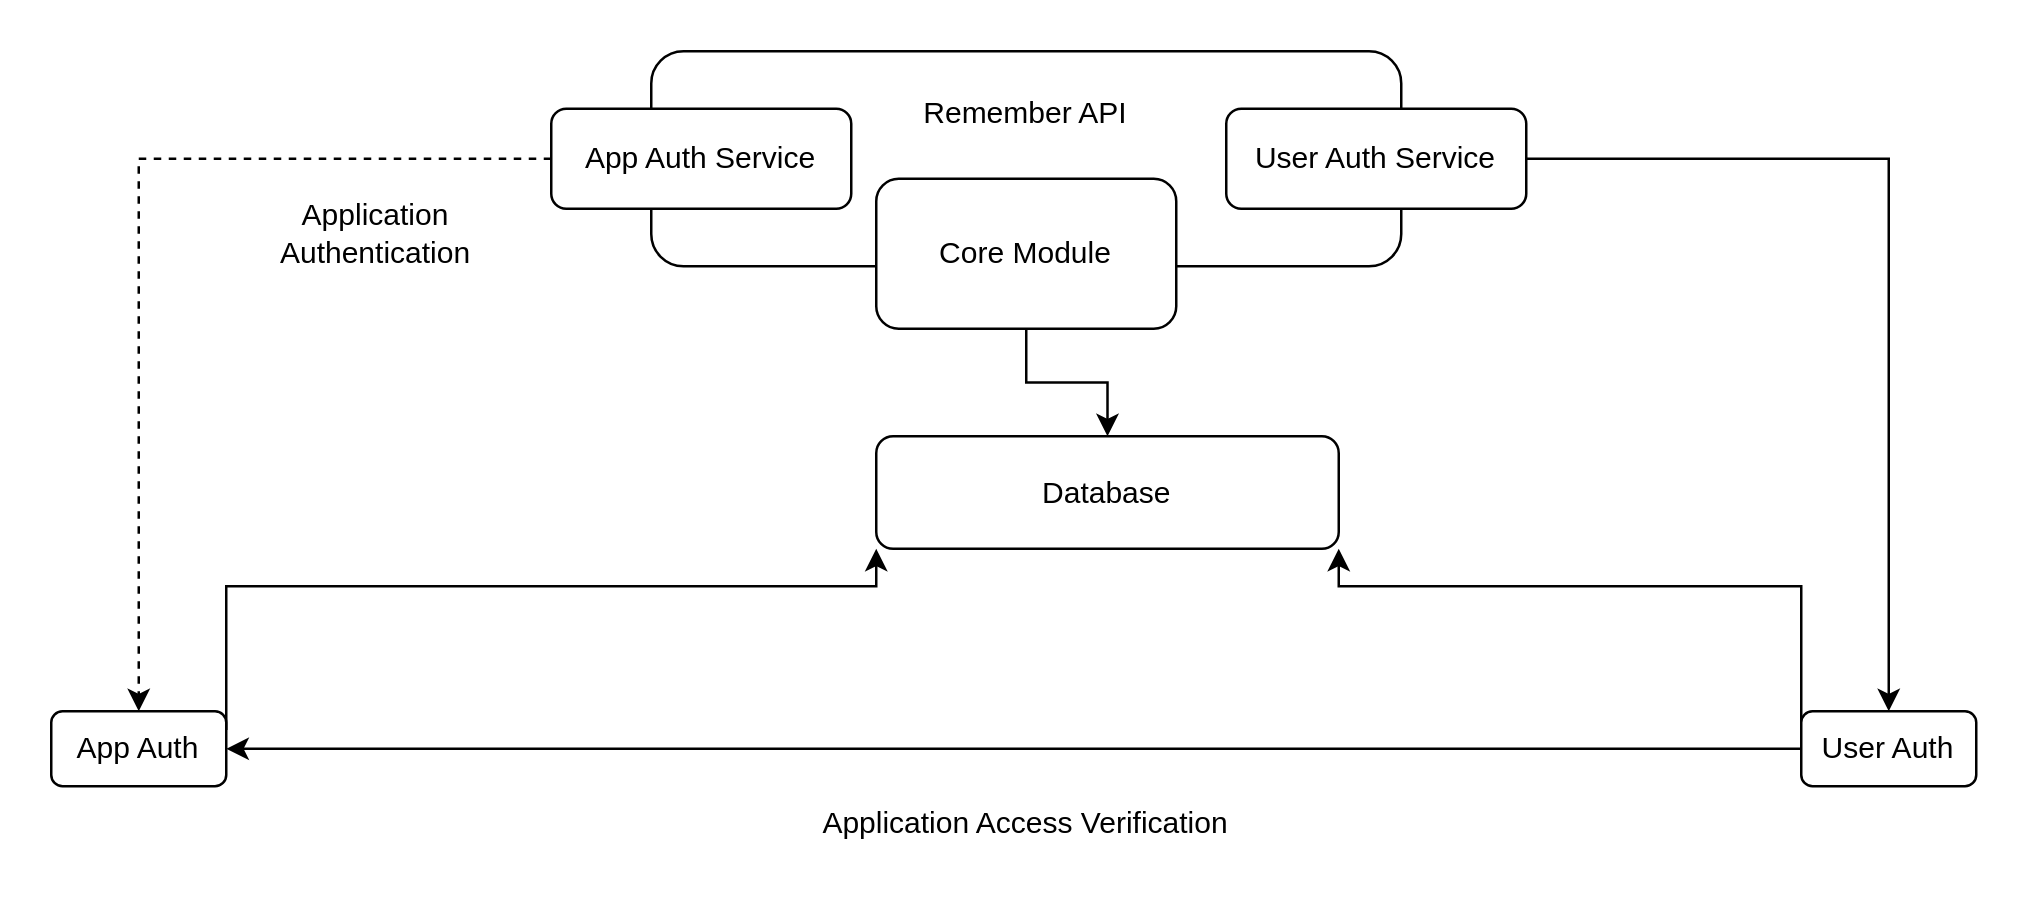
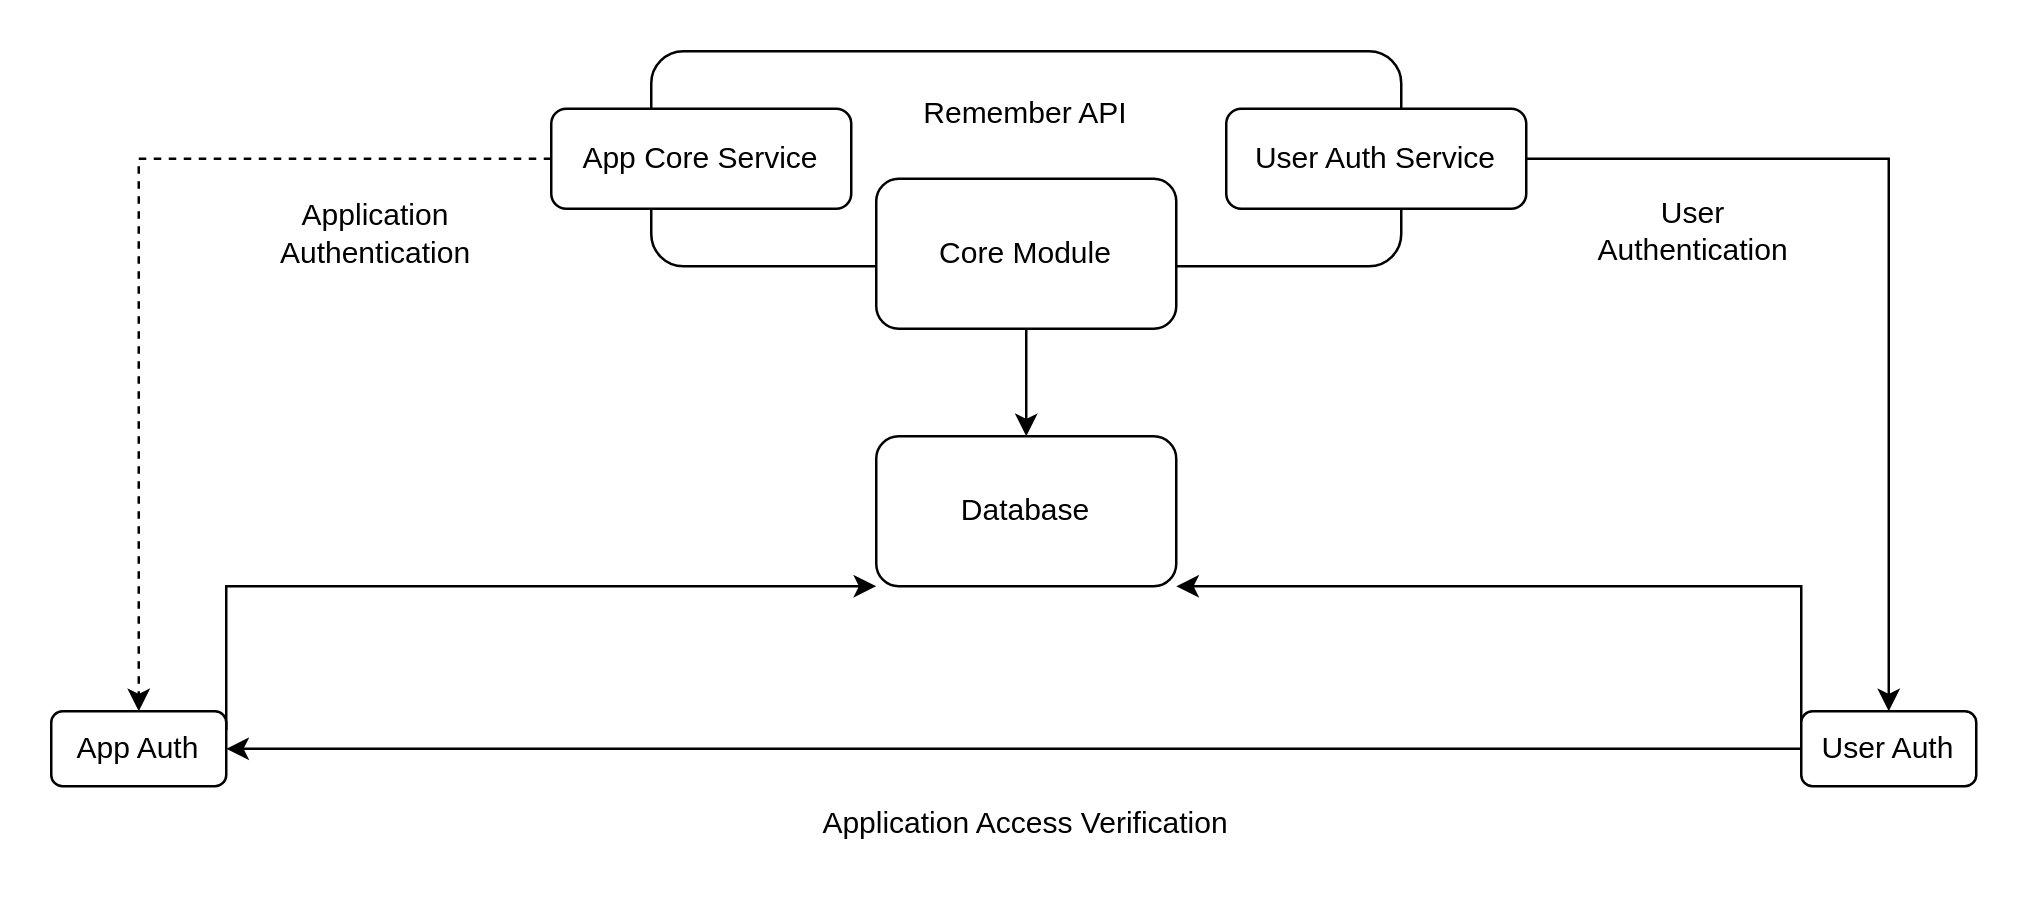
(701, 159) -> (701, 159)
none -> (1694, 230)
(1108, 493) -> (1026, 511)
